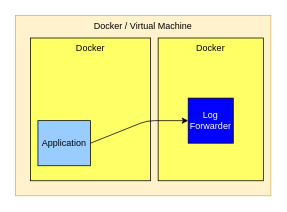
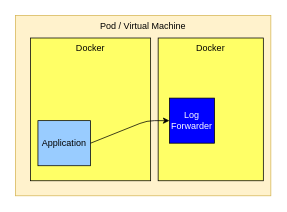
(143, 26) -> (143, 26)
(210, 120) -> (192, 120)
